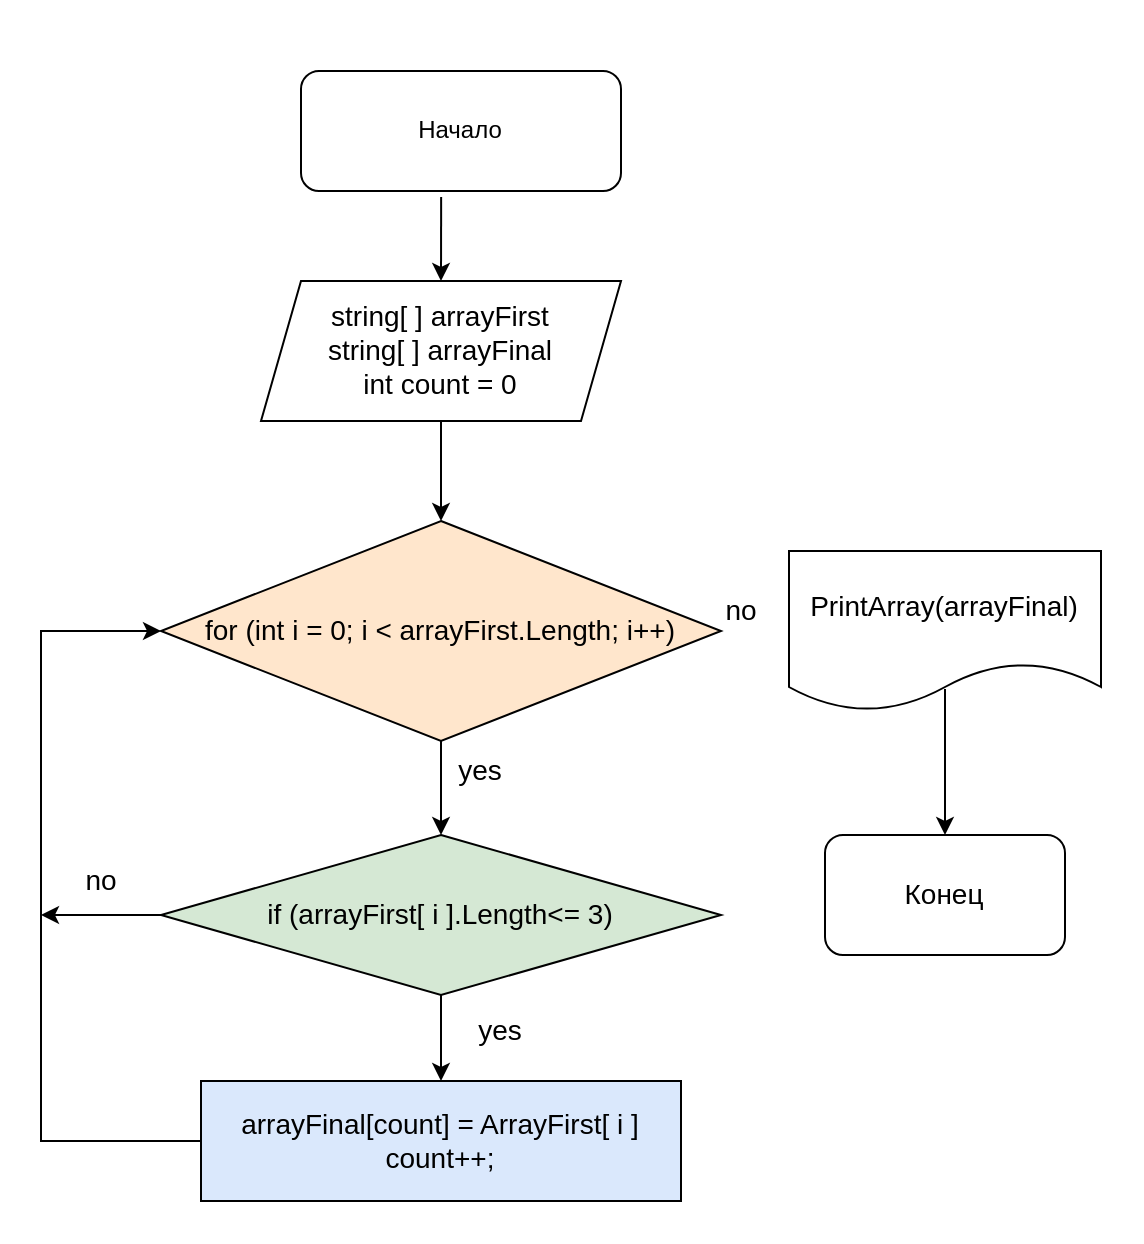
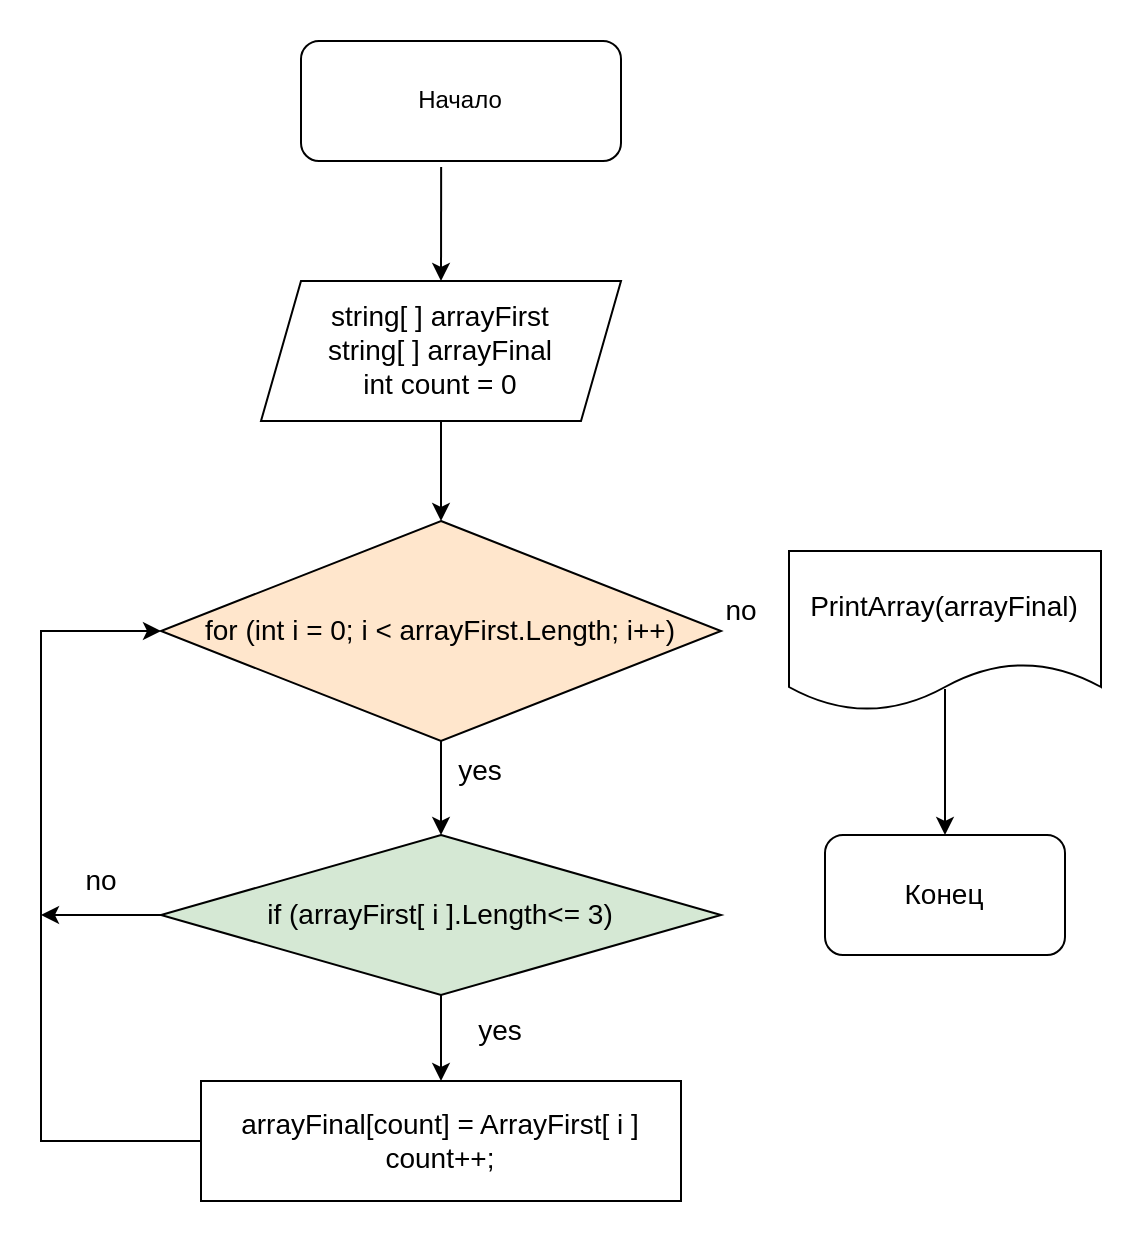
(461, 131) -> (461, 101)
(441, 1141) -> (441, 1141)
